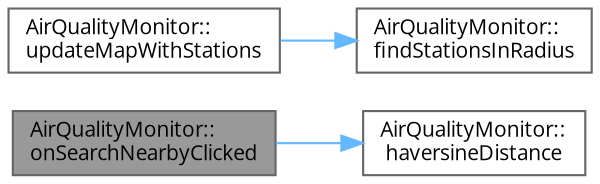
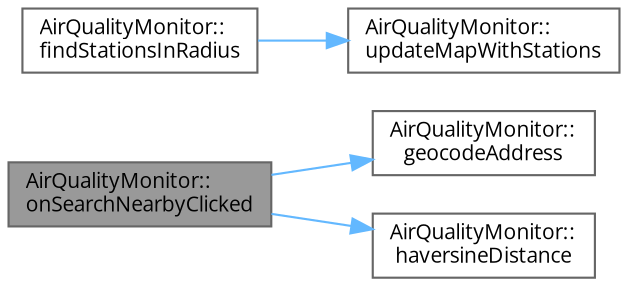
(308, 41) -> (292, 41)
none -> (484, 143)
